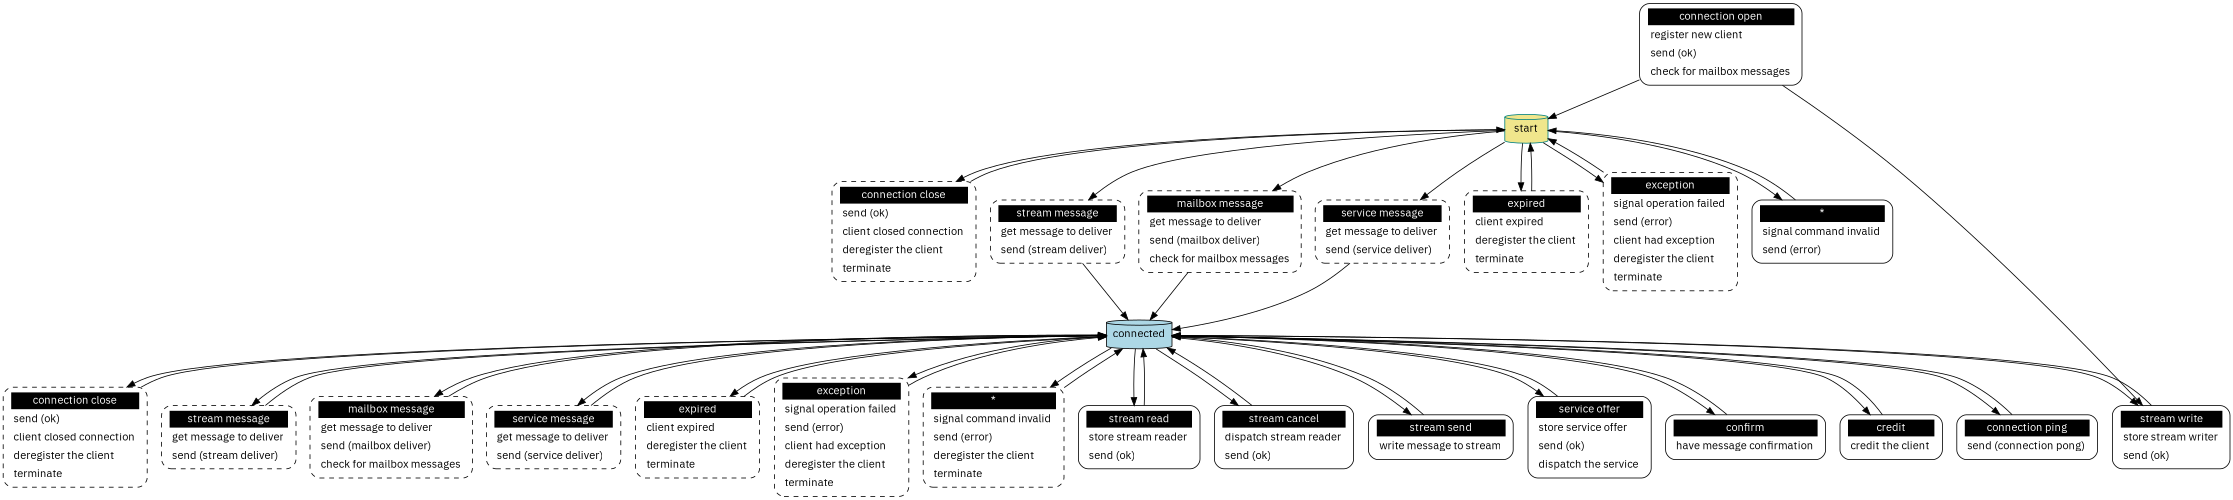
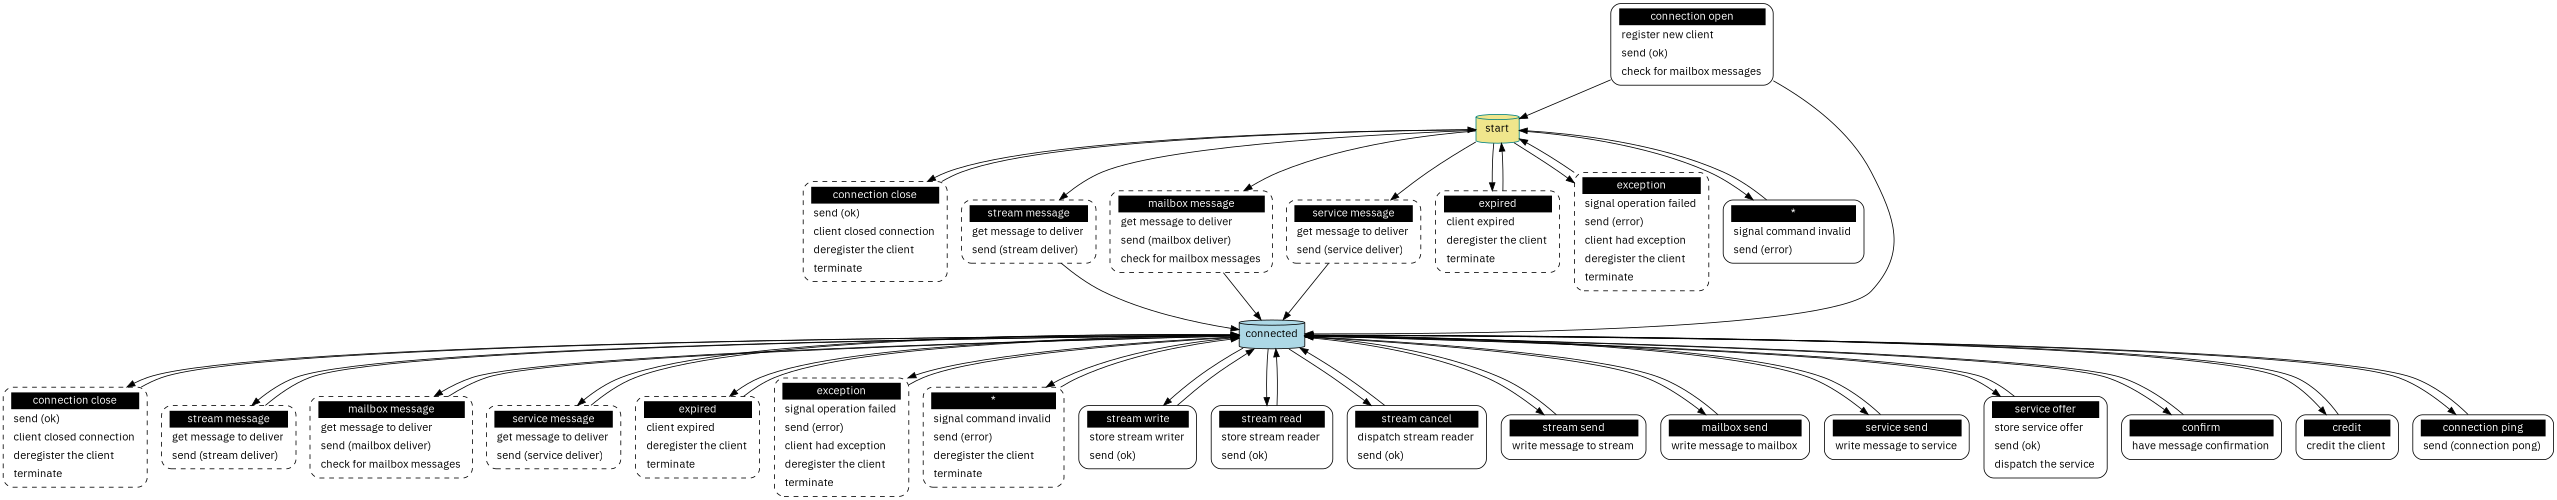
(1969, 232) -> (1727, 321)
none -> (1735, 437)
none -> (1897, 437)
